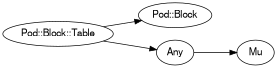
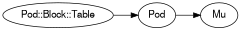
(175, 15) -> none
(175, 53) -> (157, 15)
